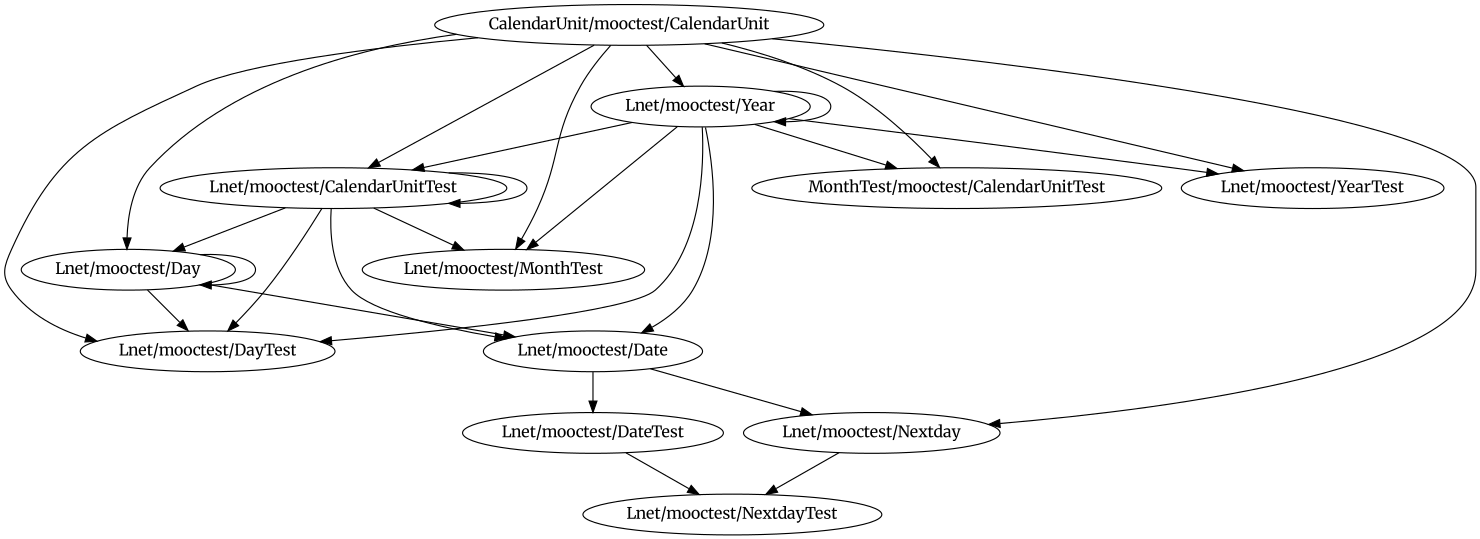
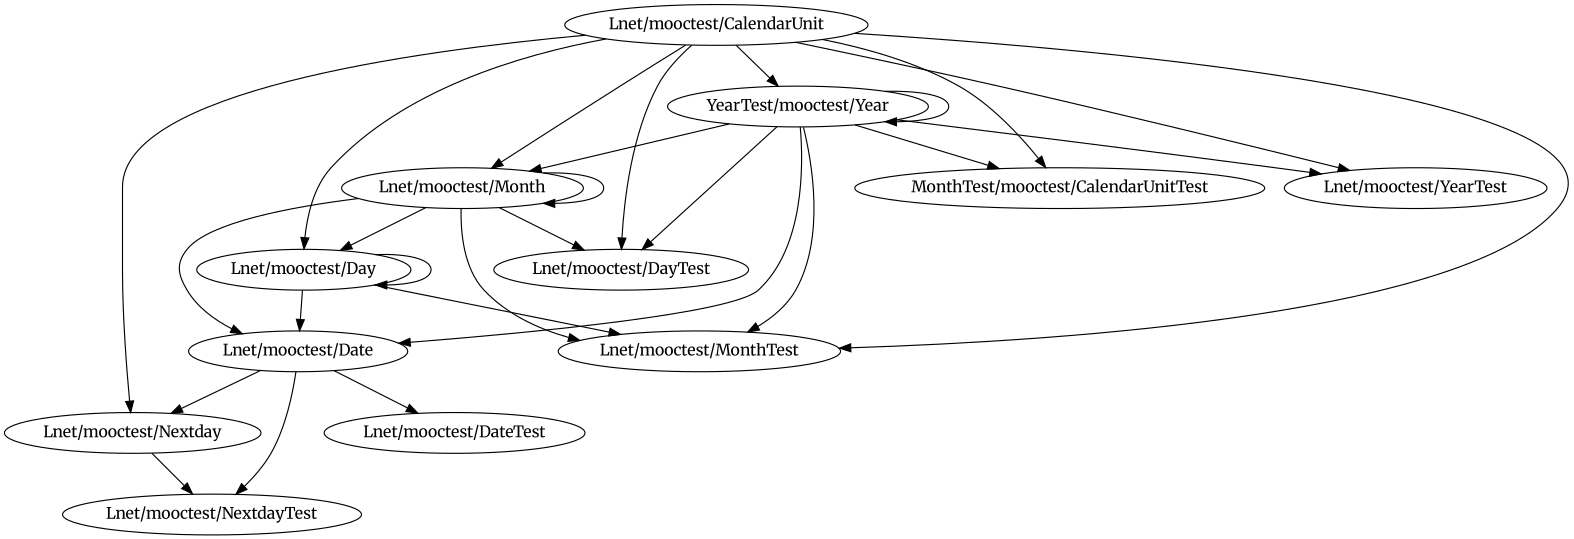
(629, 25) -> (716, 25)
(701, 107) -> (798, 107)
(333, 188) -> (463, 188)
(164, 306) -> (492, 309)
(657, 471) -> (280, 434)
